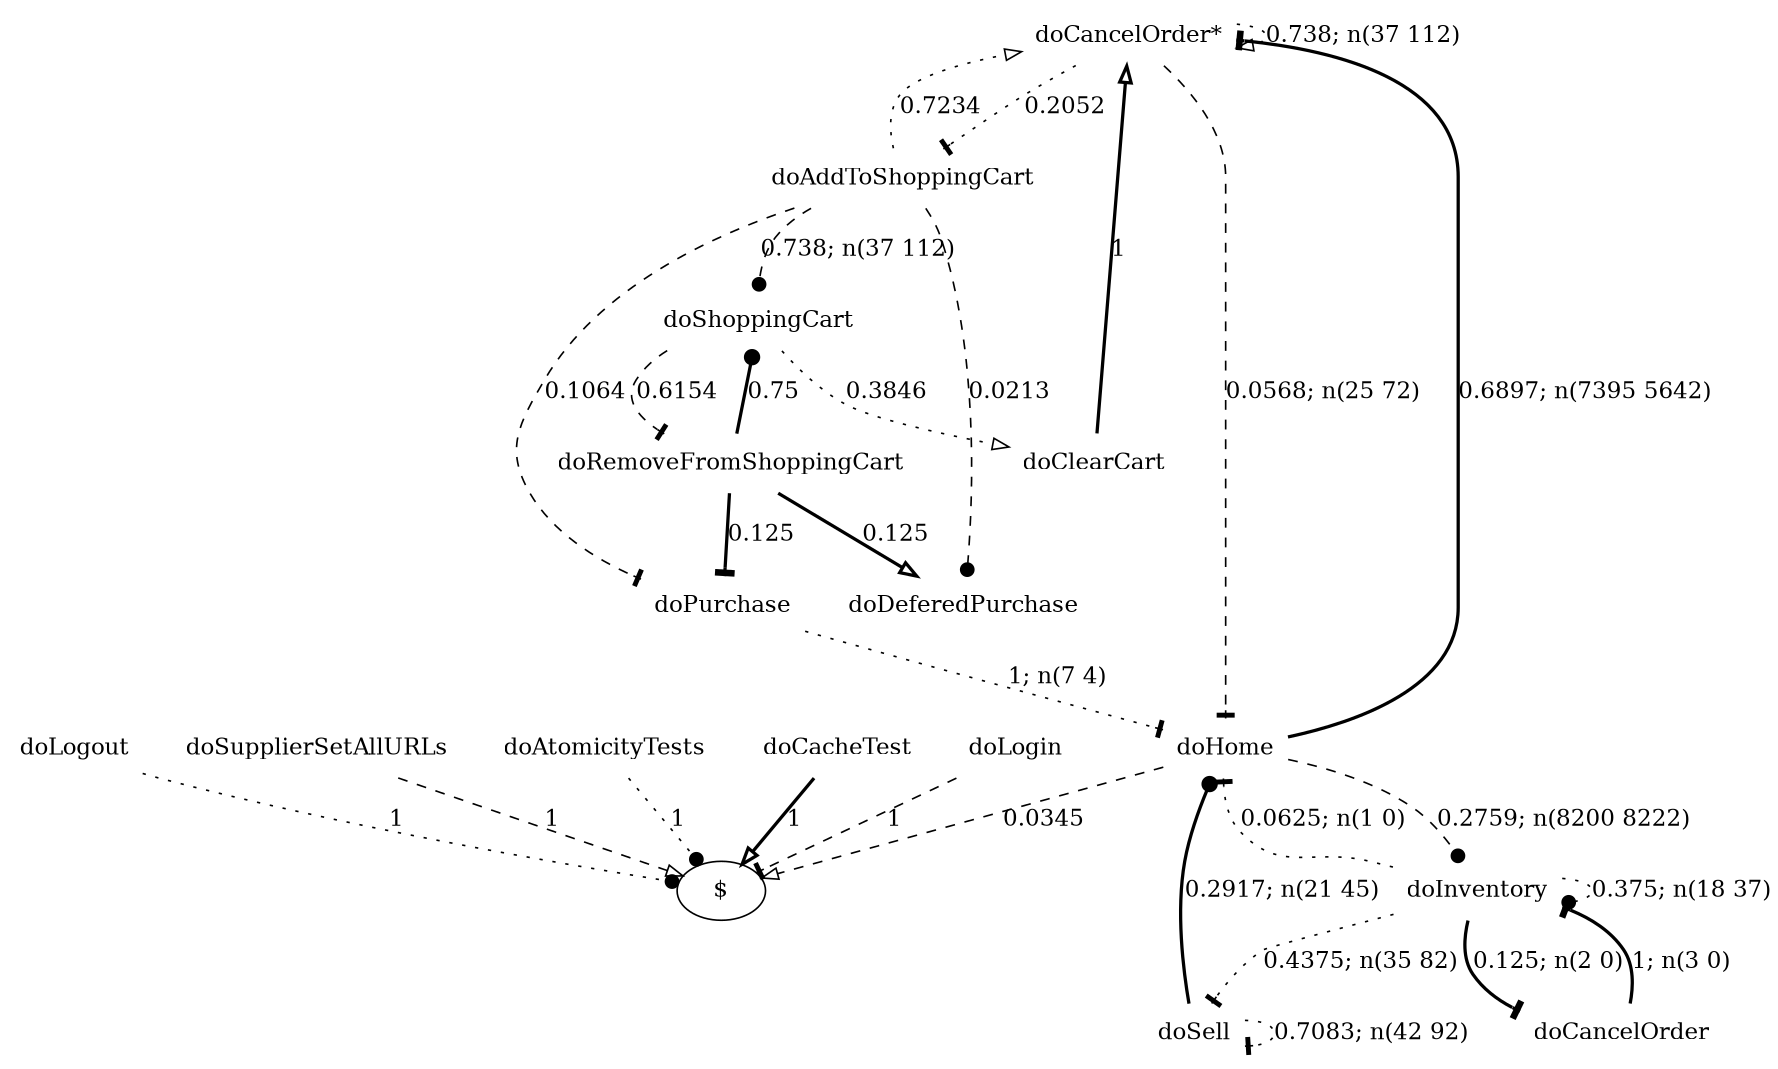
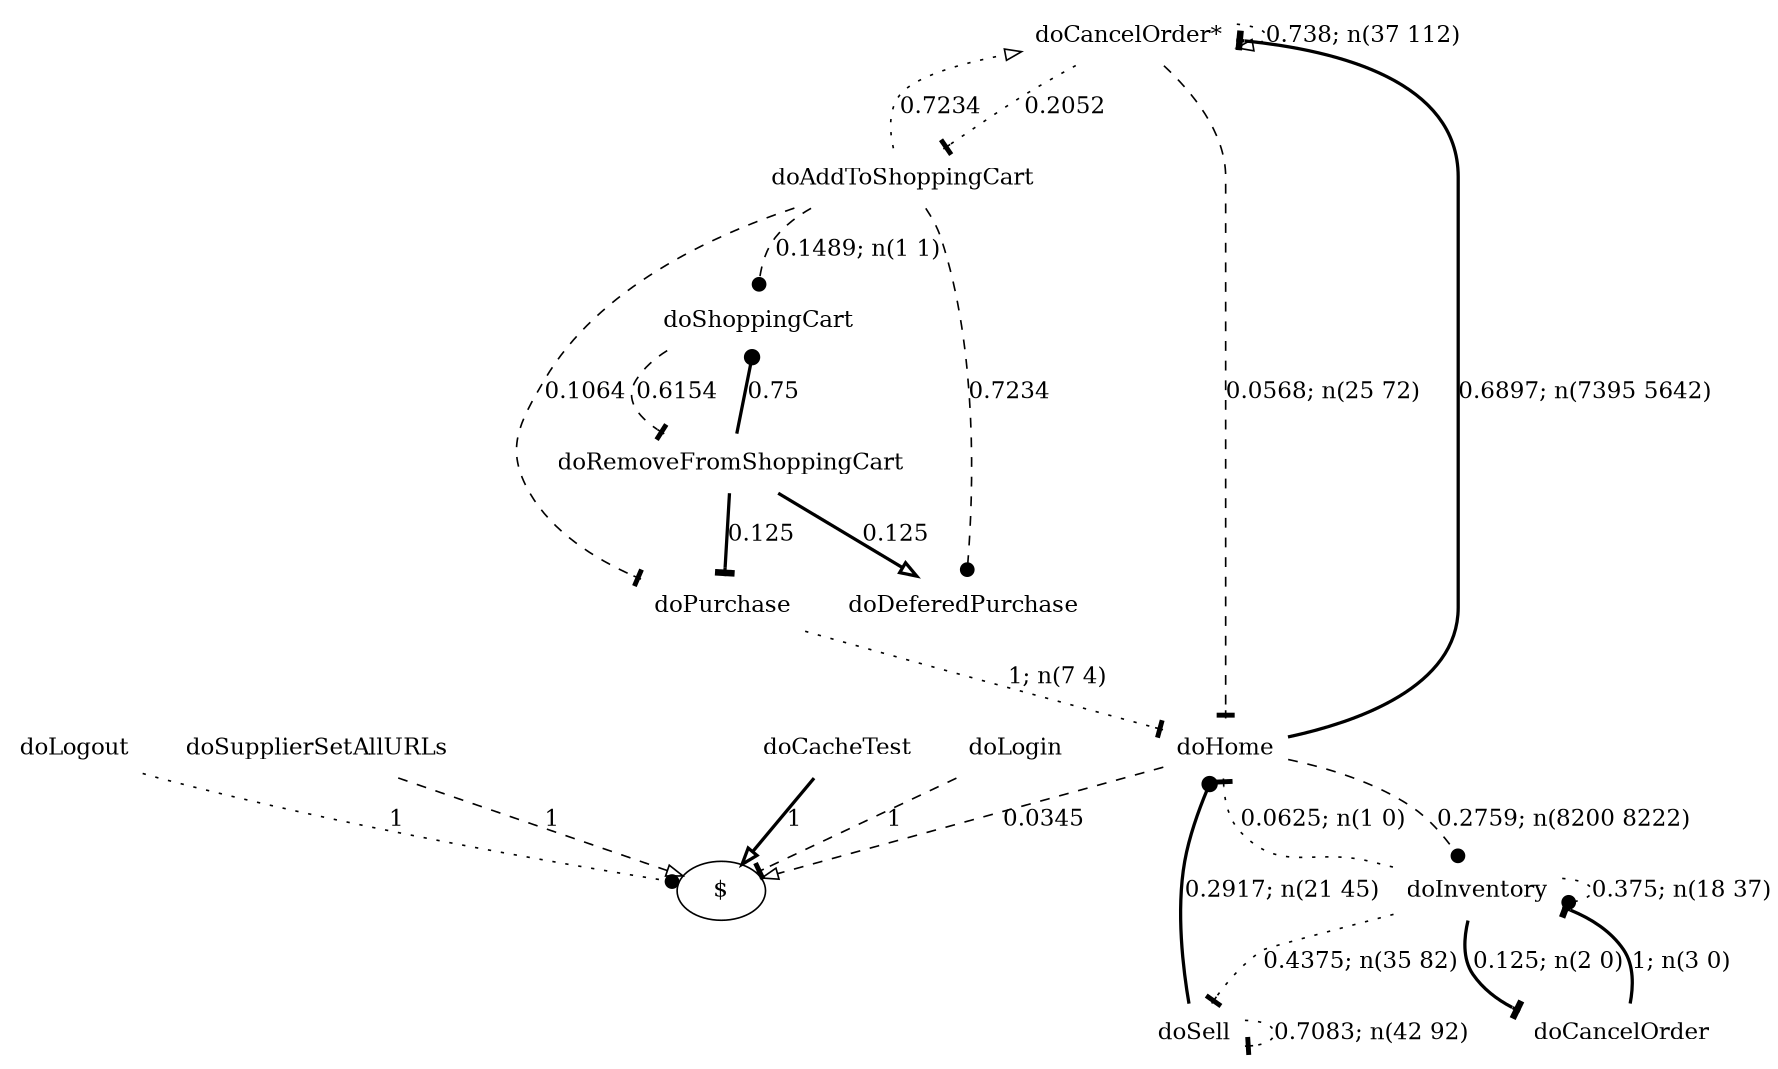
(858, 250) -> (858, 250)
(1010, 392) -> (1010, 392)
(1095, 463) -> none
(605, 748) -> none
